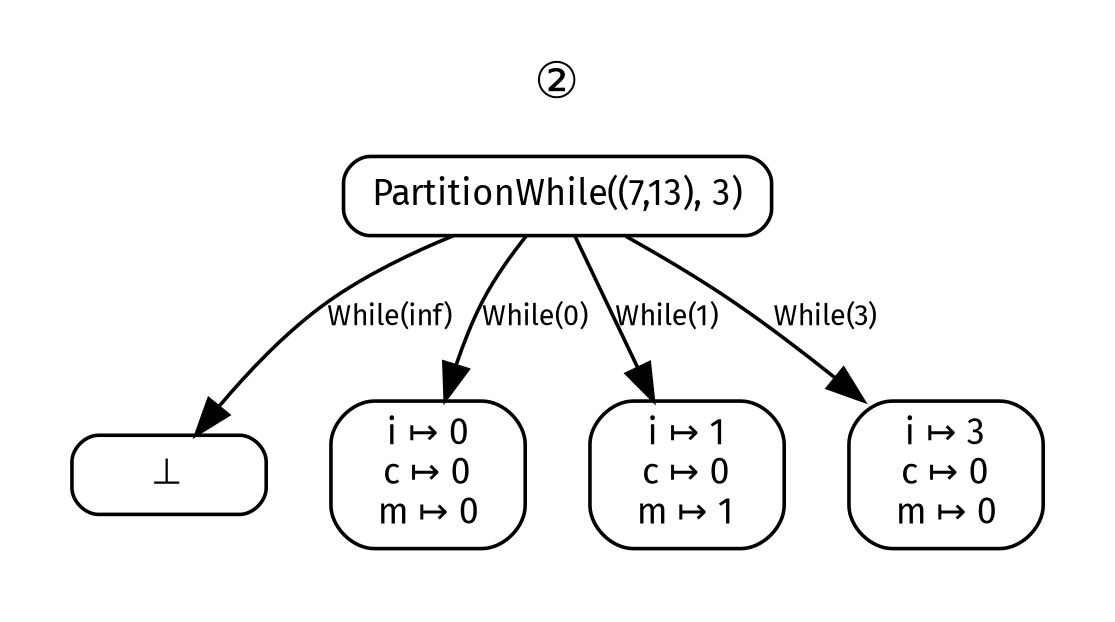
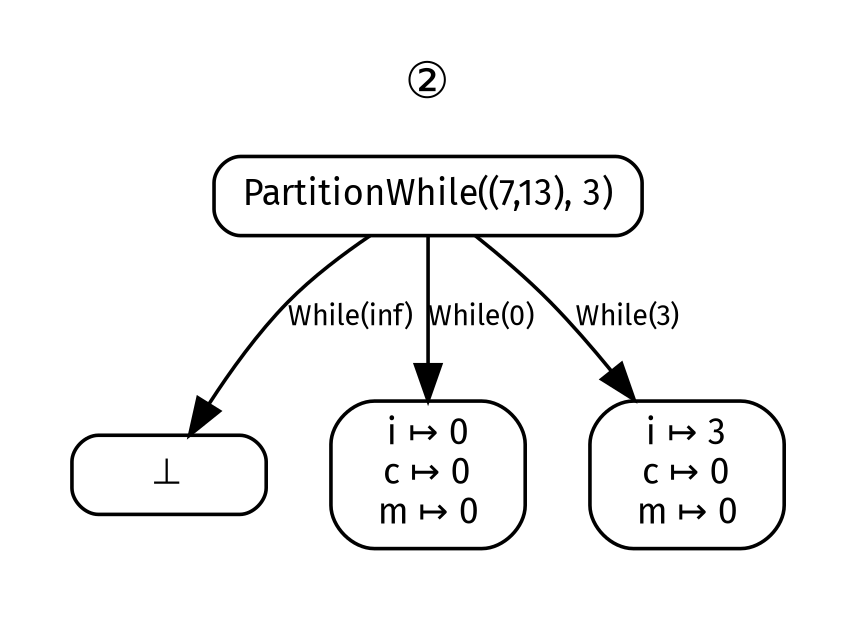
(687, 475) -> none
